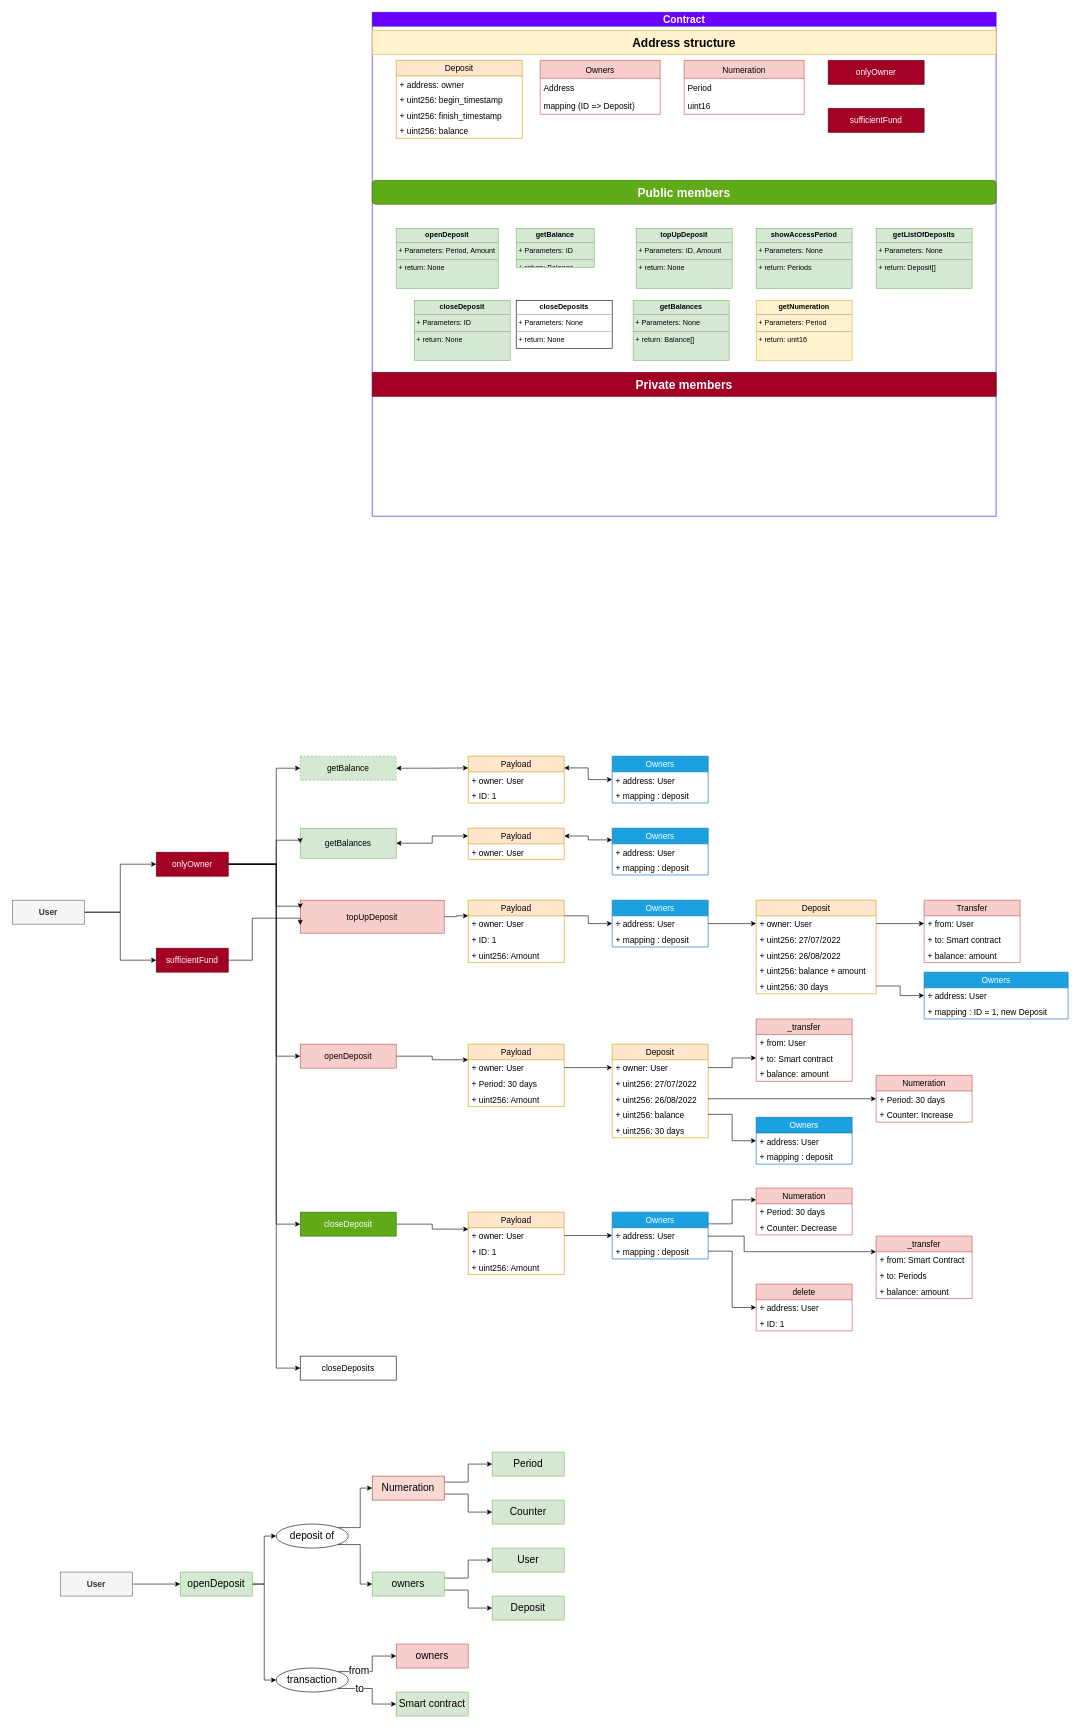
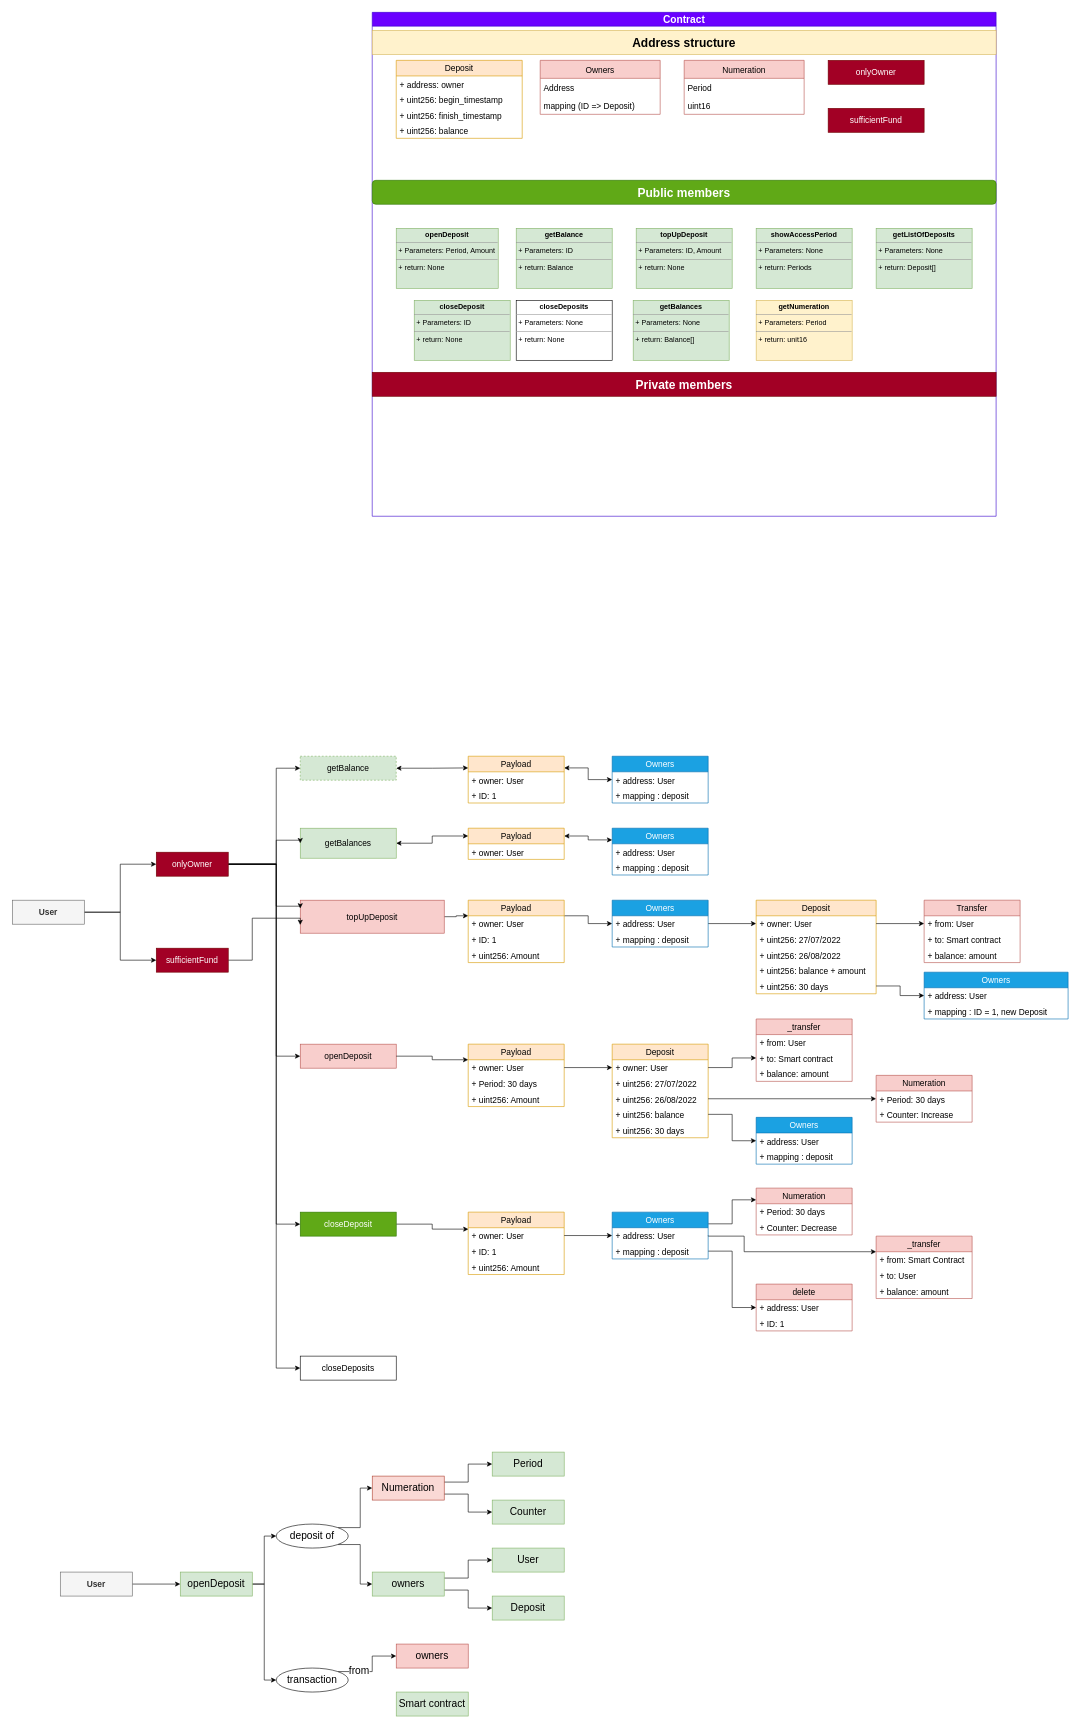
(555, 248) -> (564, 258)
(564, 324) -> (564, 330)
(906, 1276) -> (900, 1276)
(355, 1689) -> none
